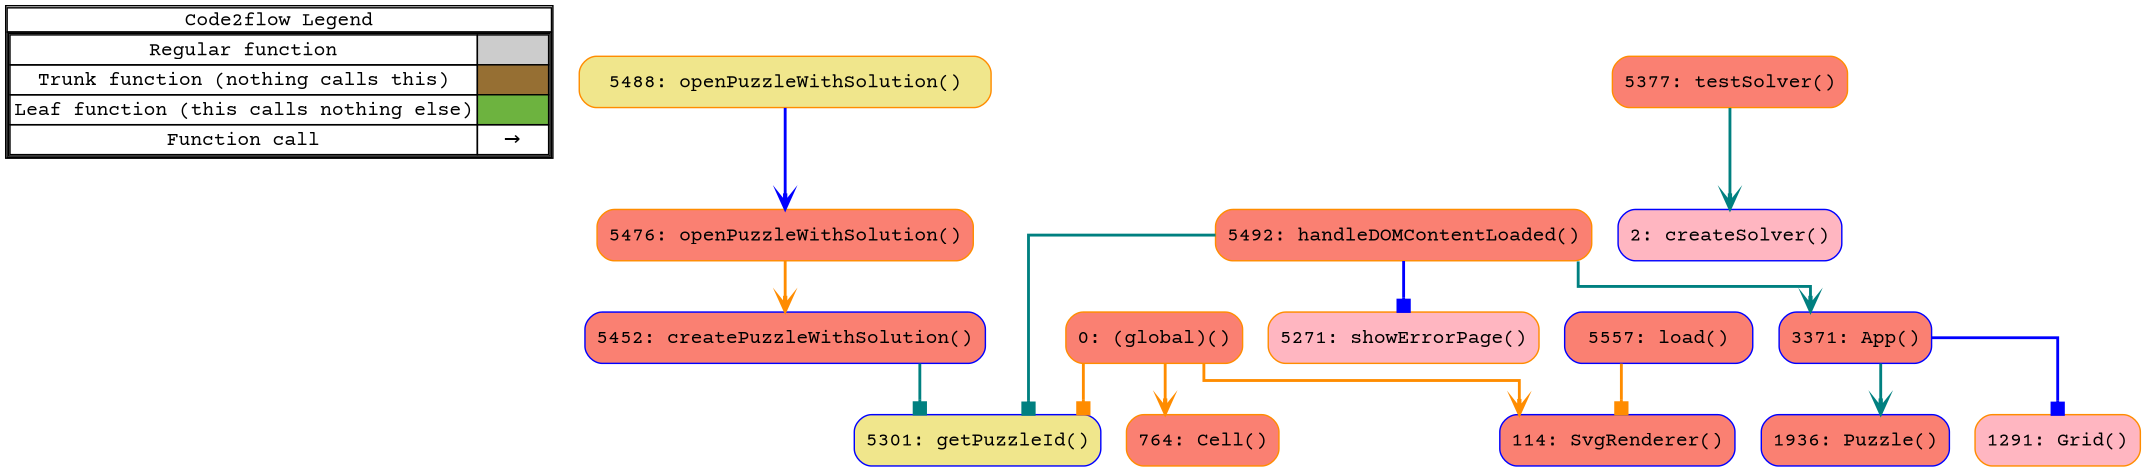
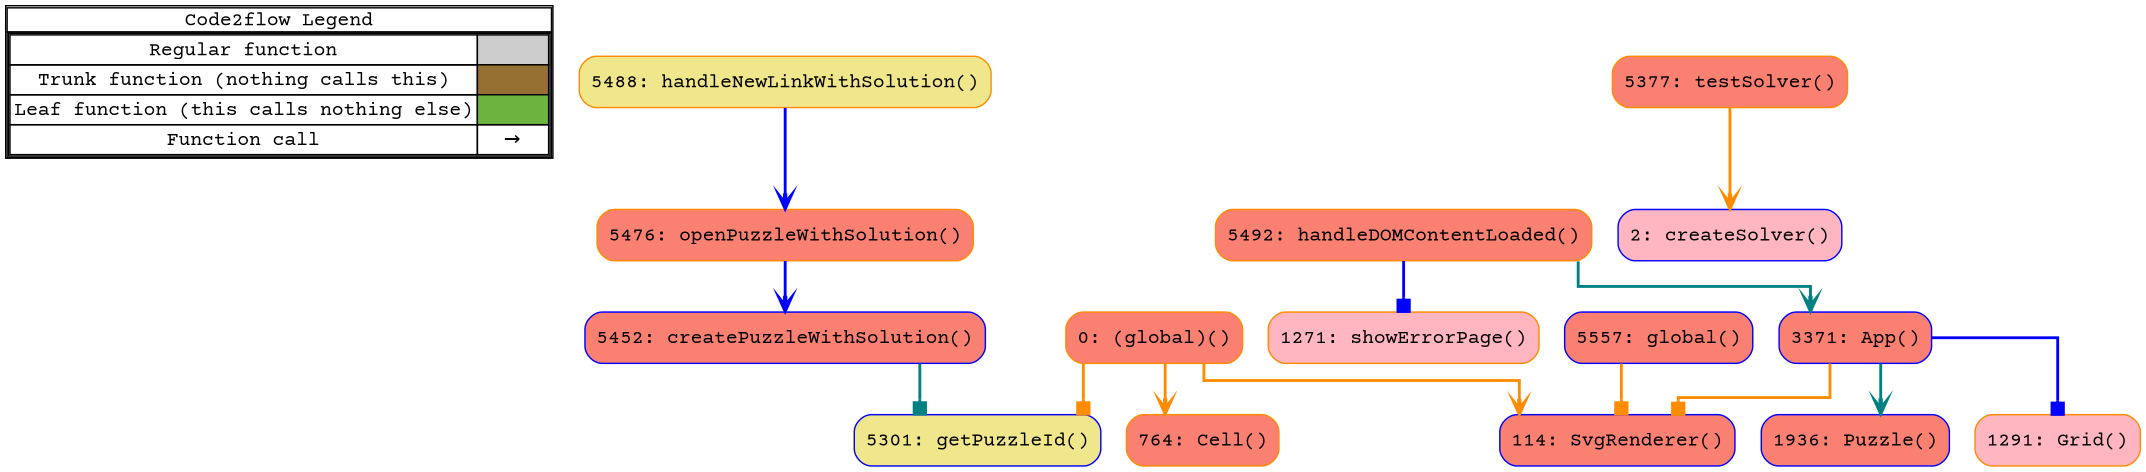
(785, 82) -> (785, 82)
(1730, 151) -> (1730, 151)
(1040, 235) -> none
(785, 279) -> (785, 279)
(1404, 338) -> (1404, 338)
(1659, 338) -> (1659, 338)
none -> (1770, 398)
